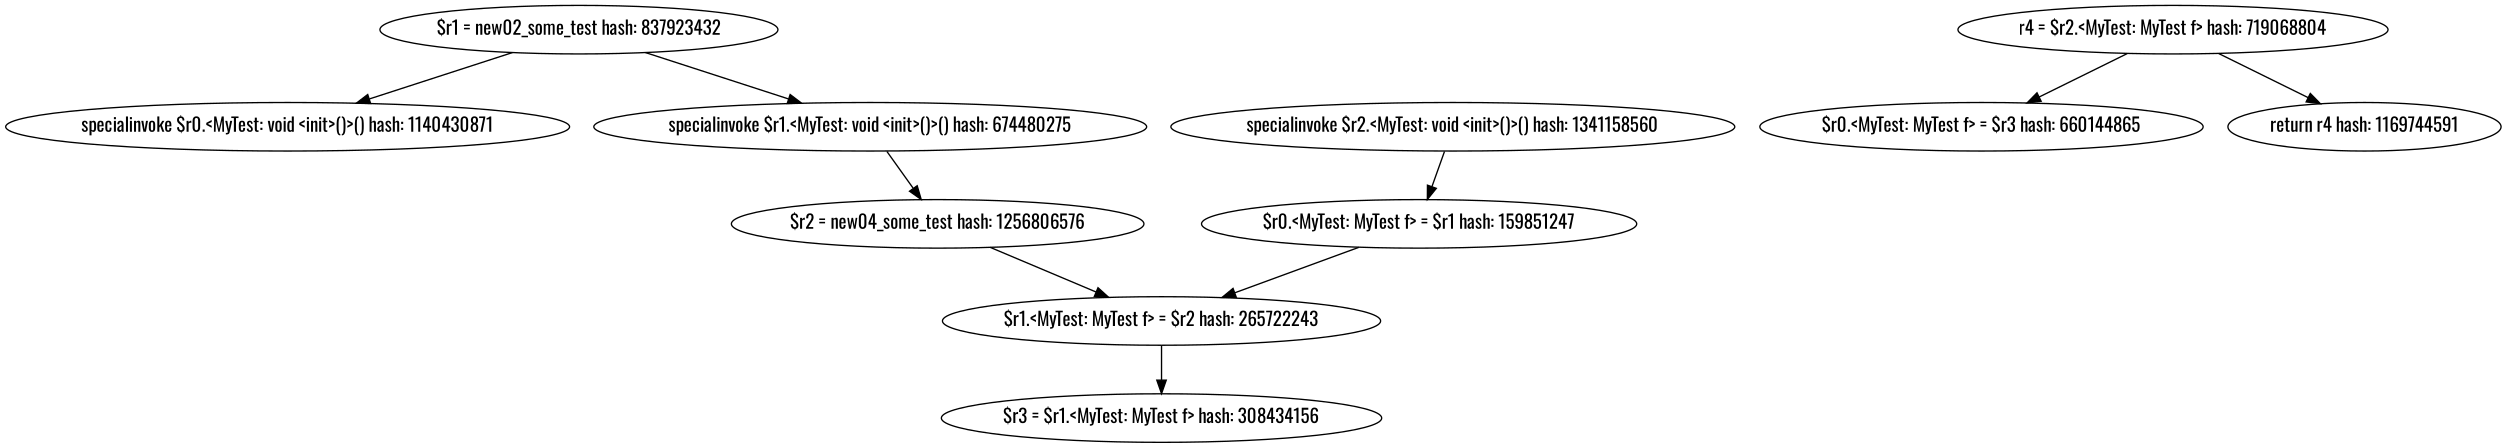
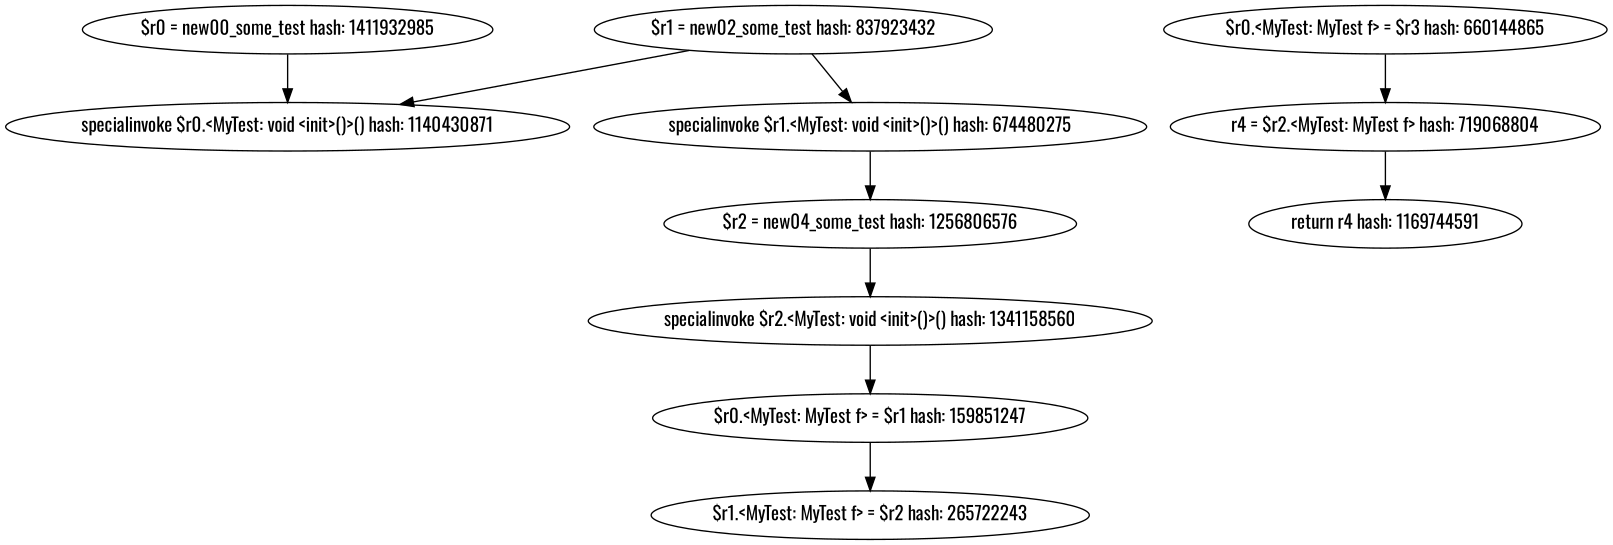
none -> (288, 30)
(2083, 75) -> (1385, 72)
(1043, 270) -> (870, 266)
(1162, 418) -> none
